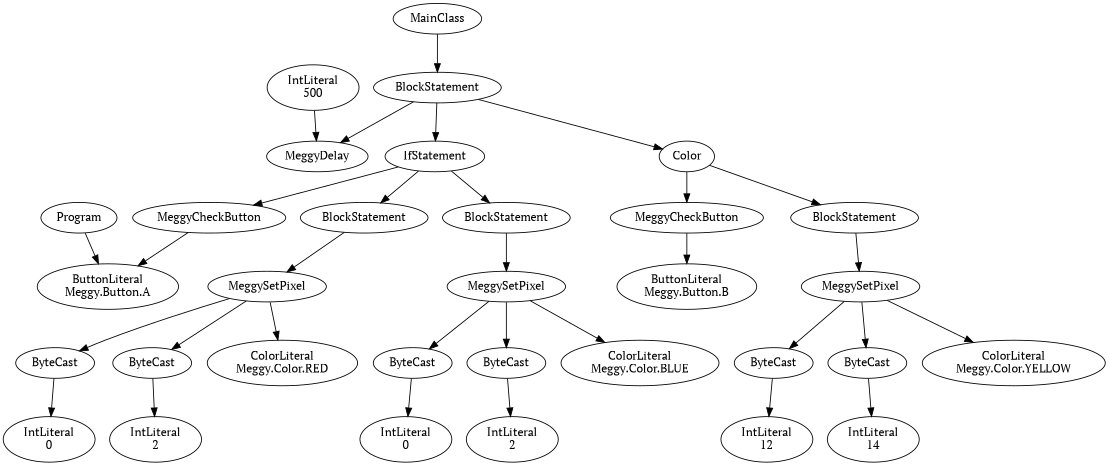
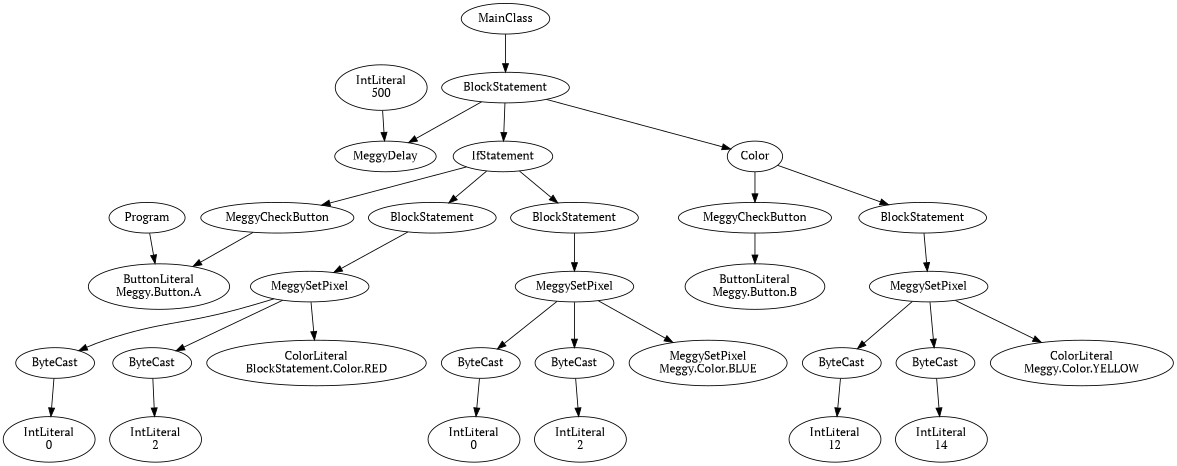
(282, 363) -> (316, 363)
(640, 363) -> (708, 363)
